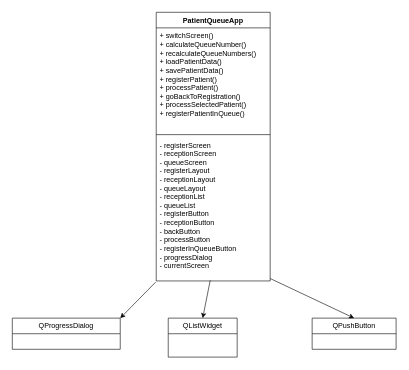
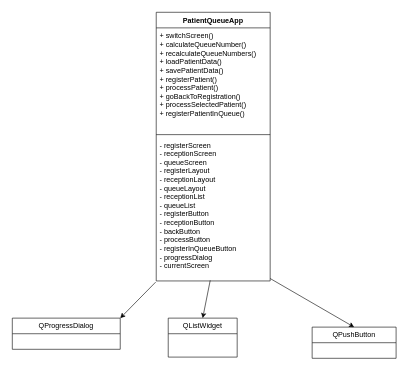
(354, 334) -> (354, 343)
